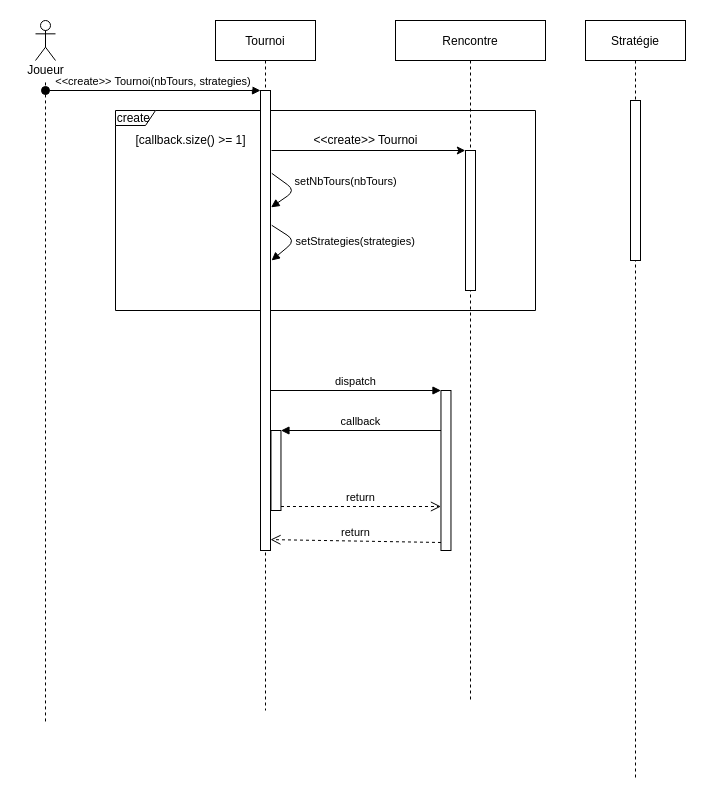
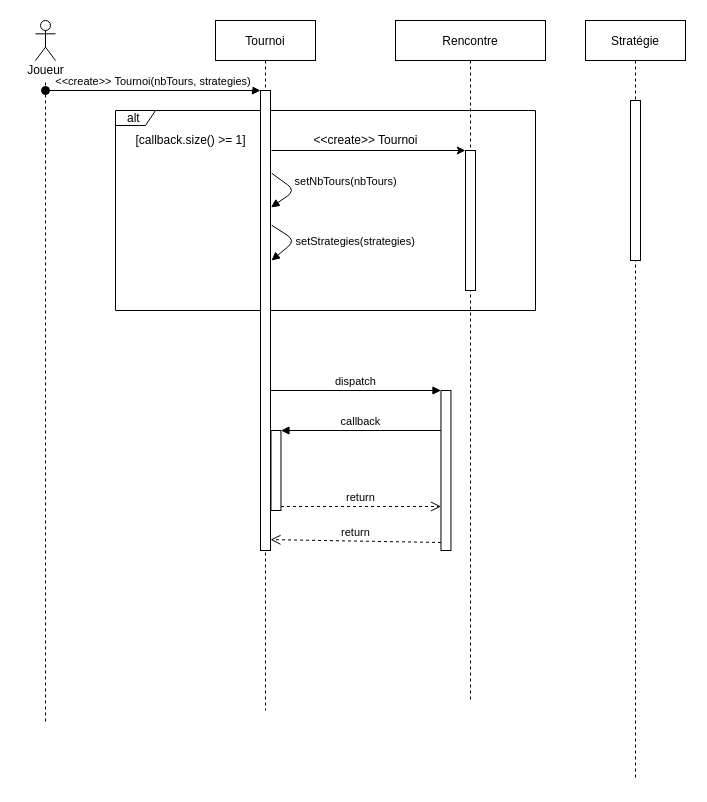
(136, 119) -> (136, 119)
